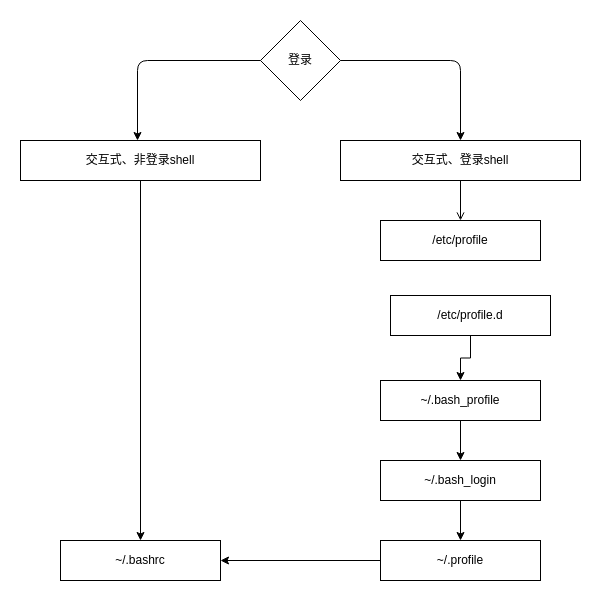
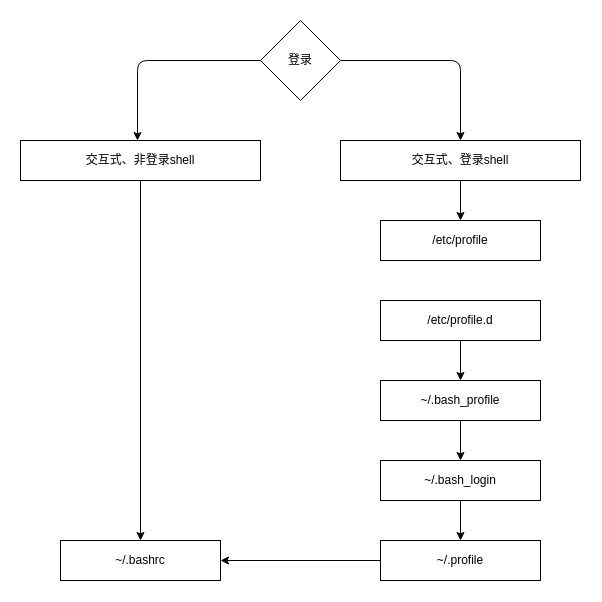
(461, 214) -> (461, 212)
(471, 316) -> (461, 321)
